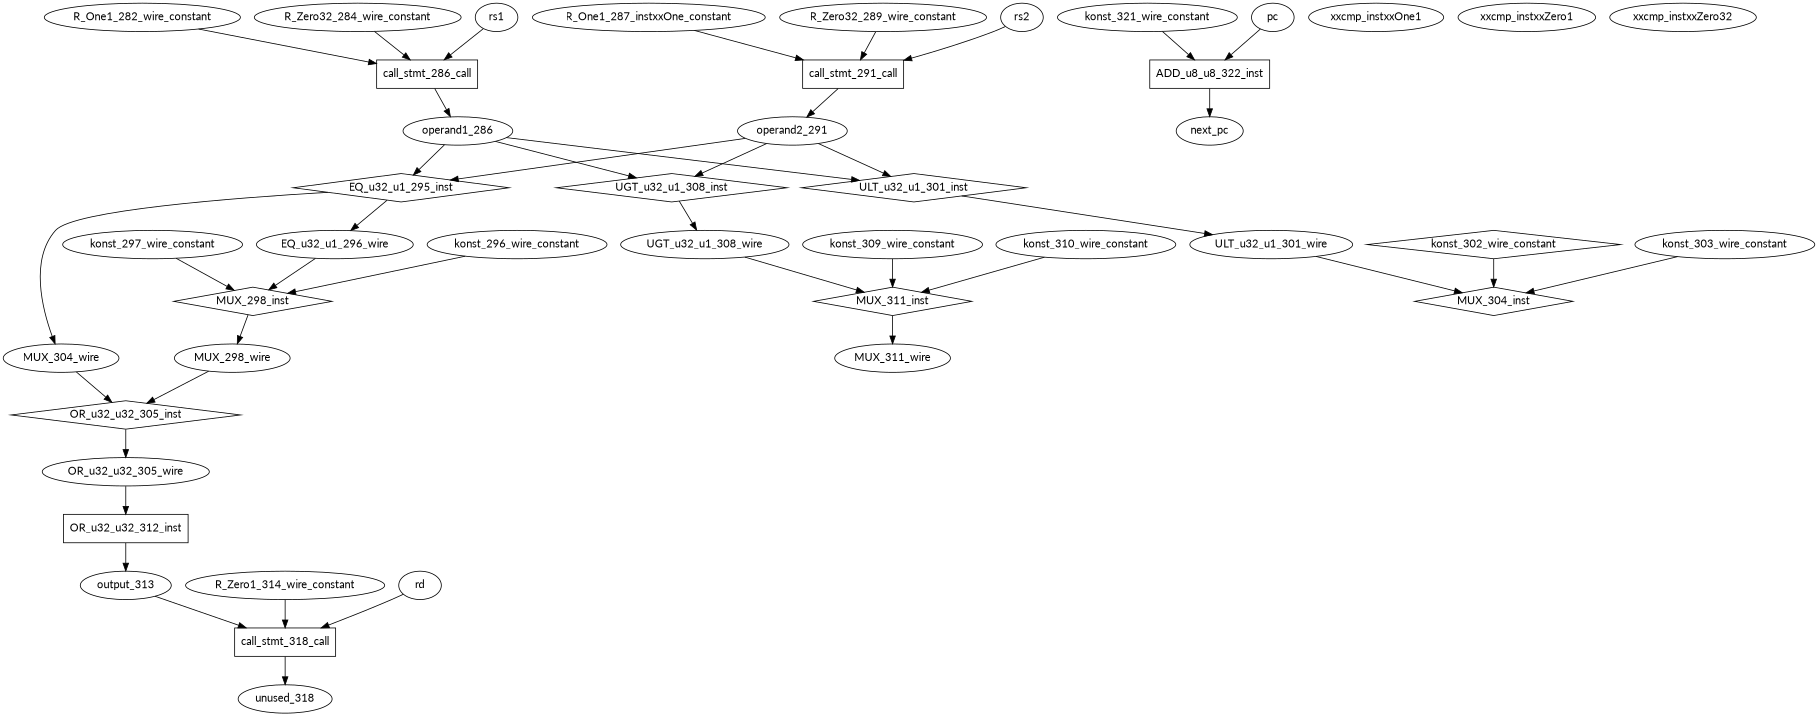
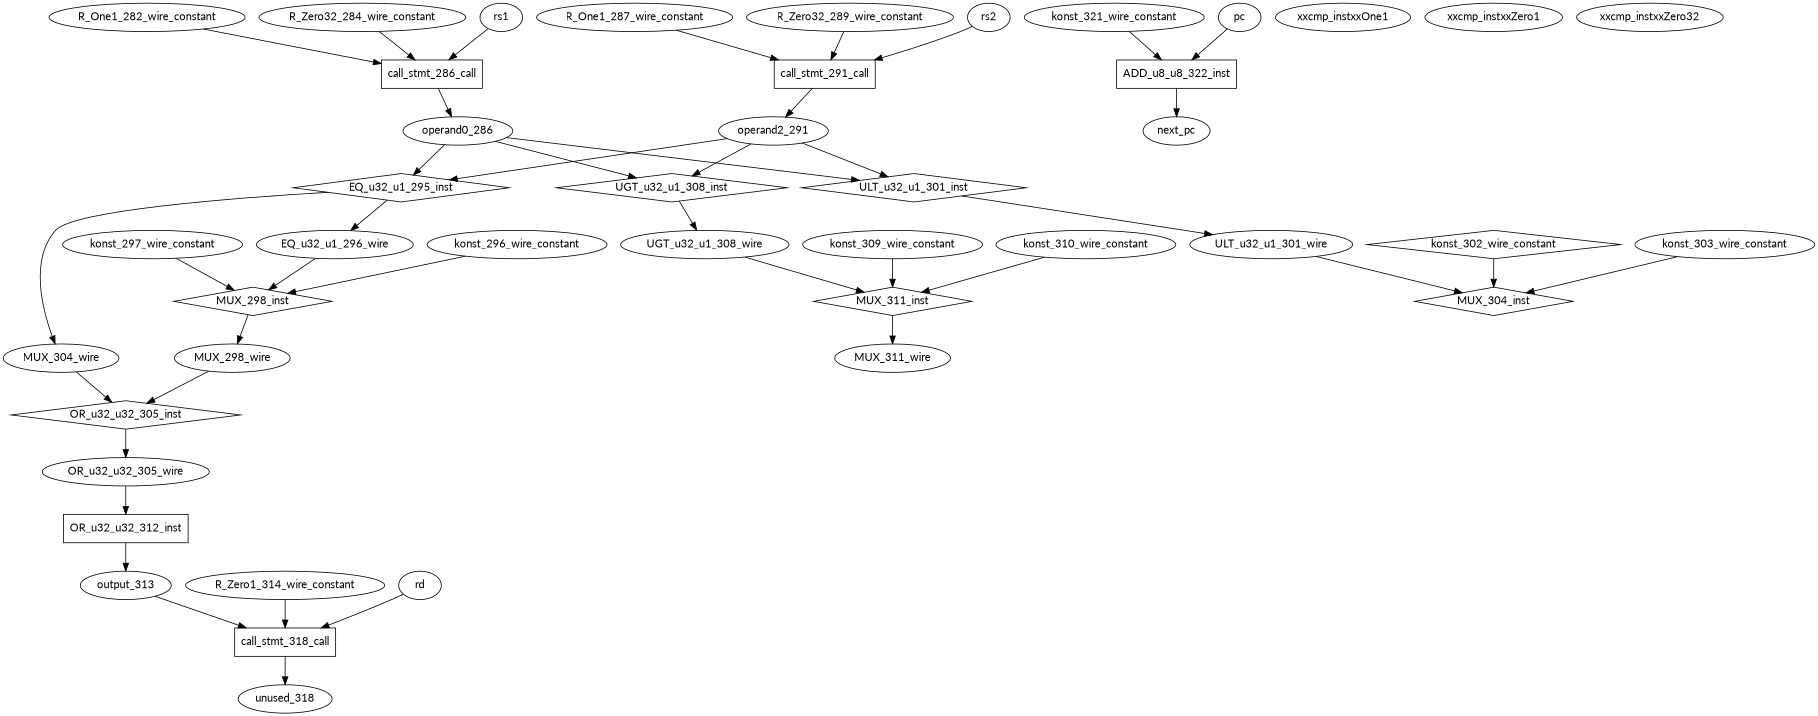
(649, 17) -> (635, 17)
(458, 131) -> (458, 131)
